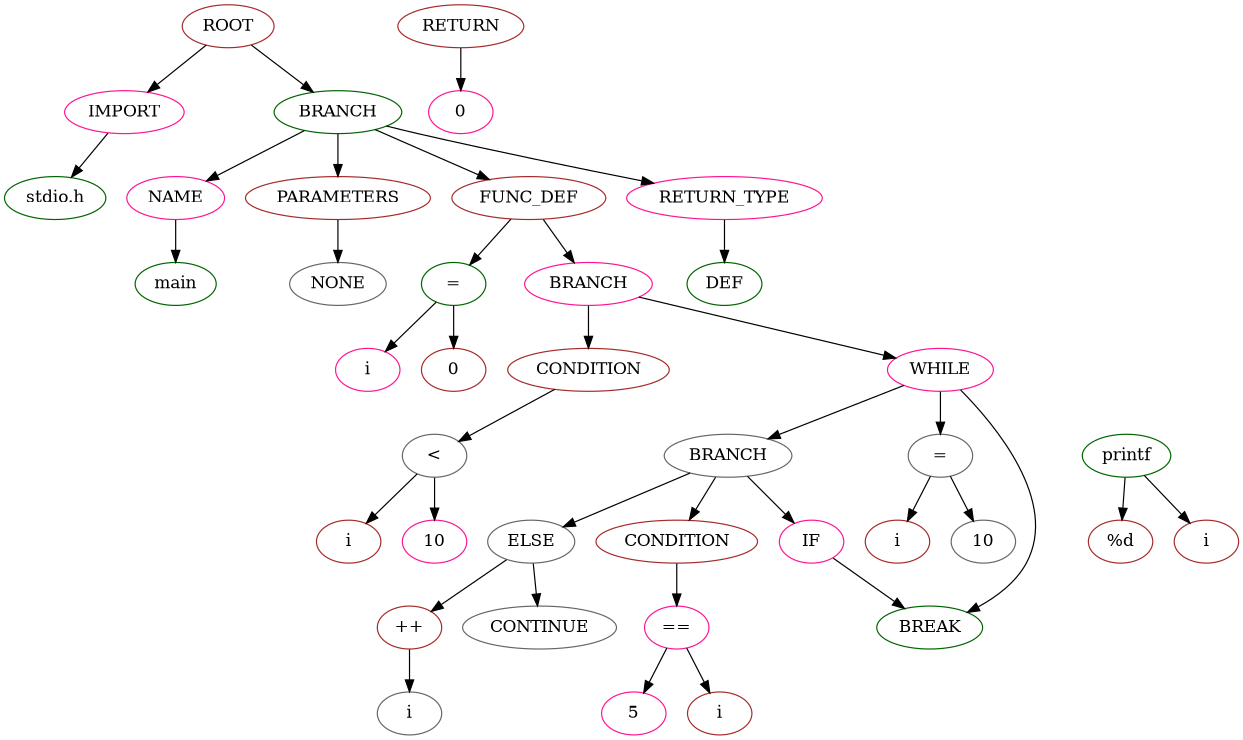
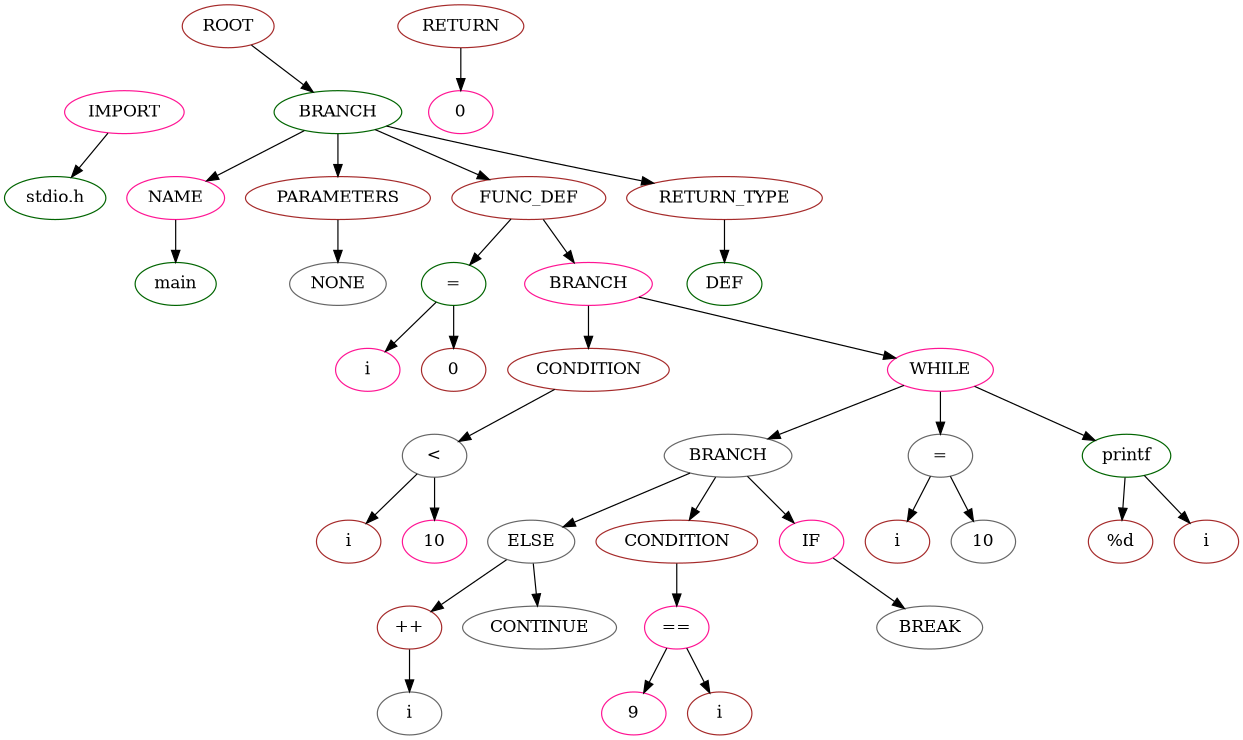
(182, 65) -> none
(724, 198) -> (724, 198)
(1031, 499) -> (1029, 411)
(930, 628) -> (930, 628)
(634, 713) -> (634, 713)
